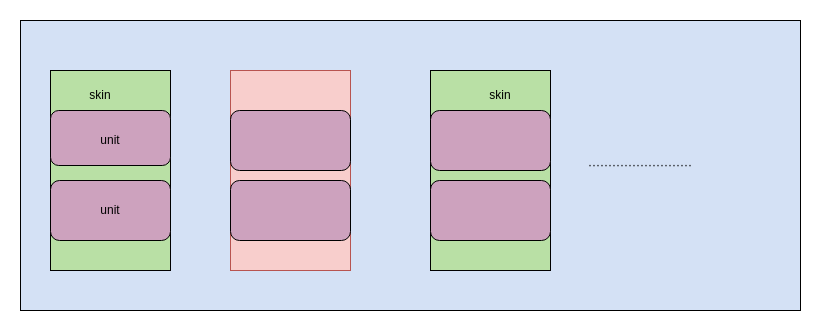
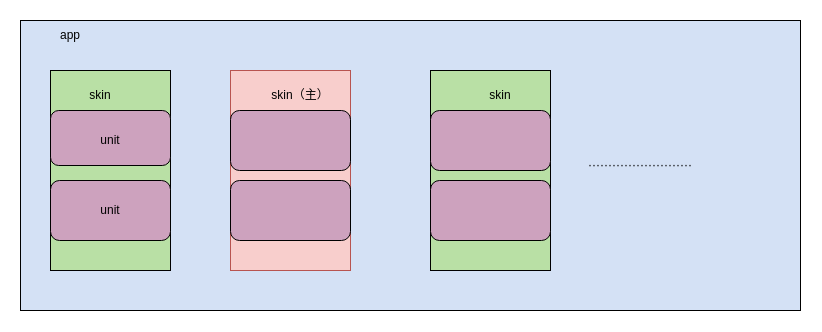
none -> (71, 36)
none -> (301, 96)
